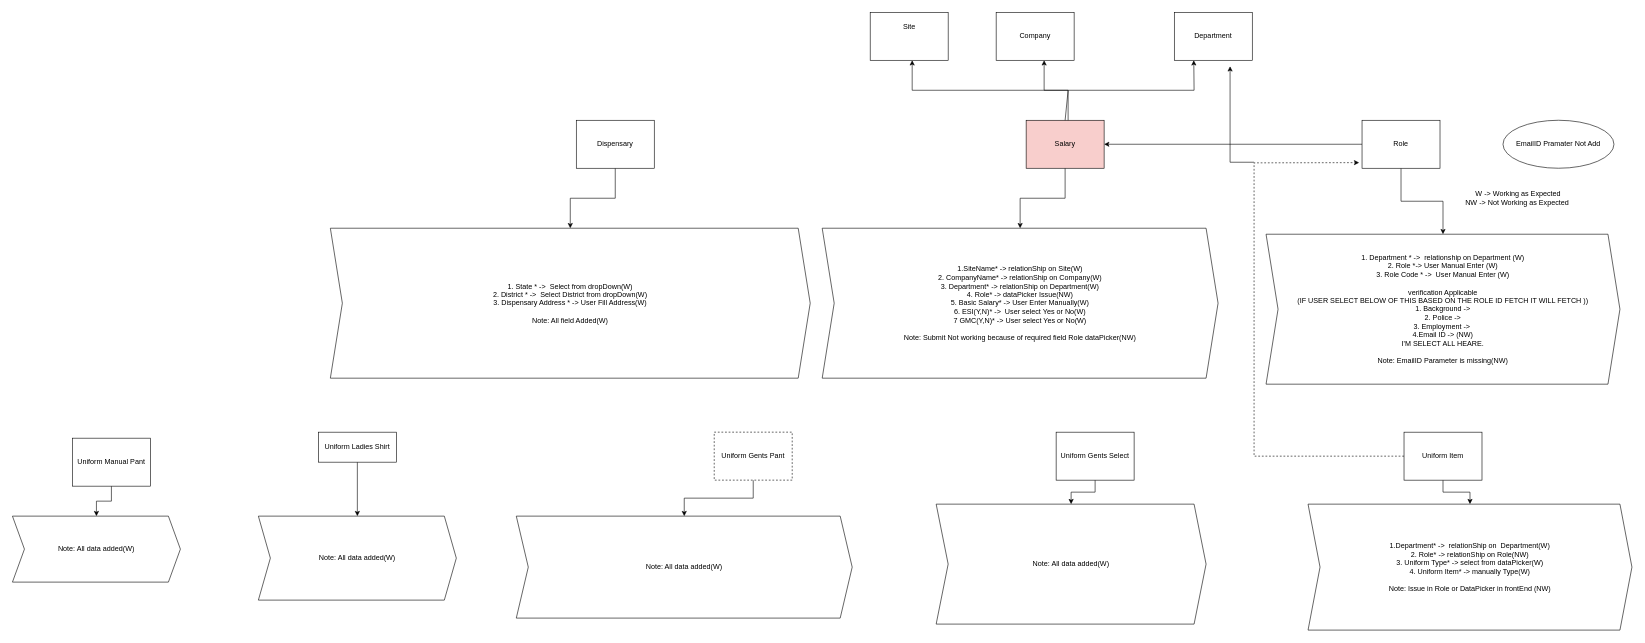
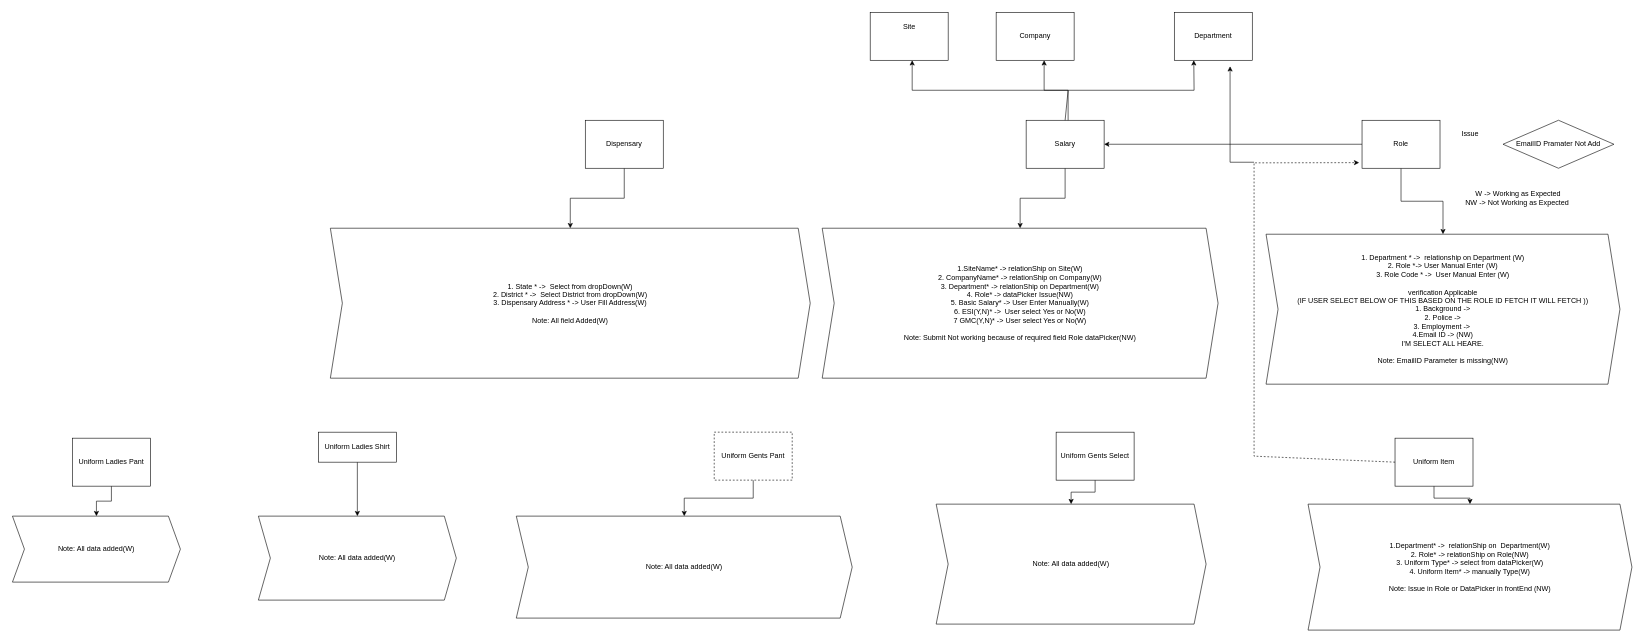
none -> (1470, 134)
(615, 144) -> (624, 144)
(1065, 144) -> (1065, 144)
(1559, 144) -> (1559, 144)
(1443, 456) -> (1434, 462)
(111, 462) -> (111, 462)
